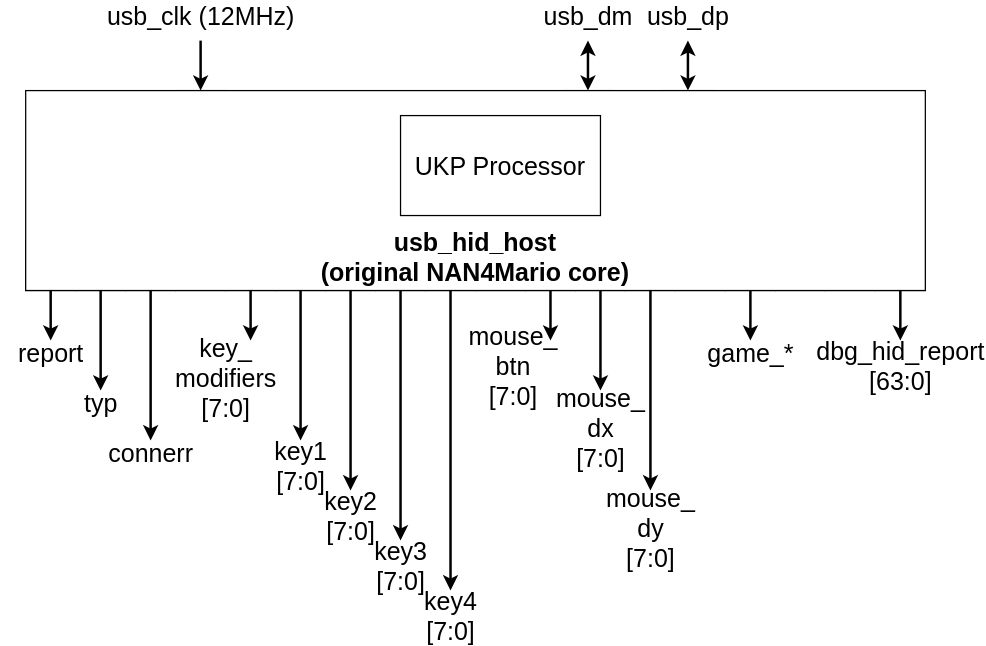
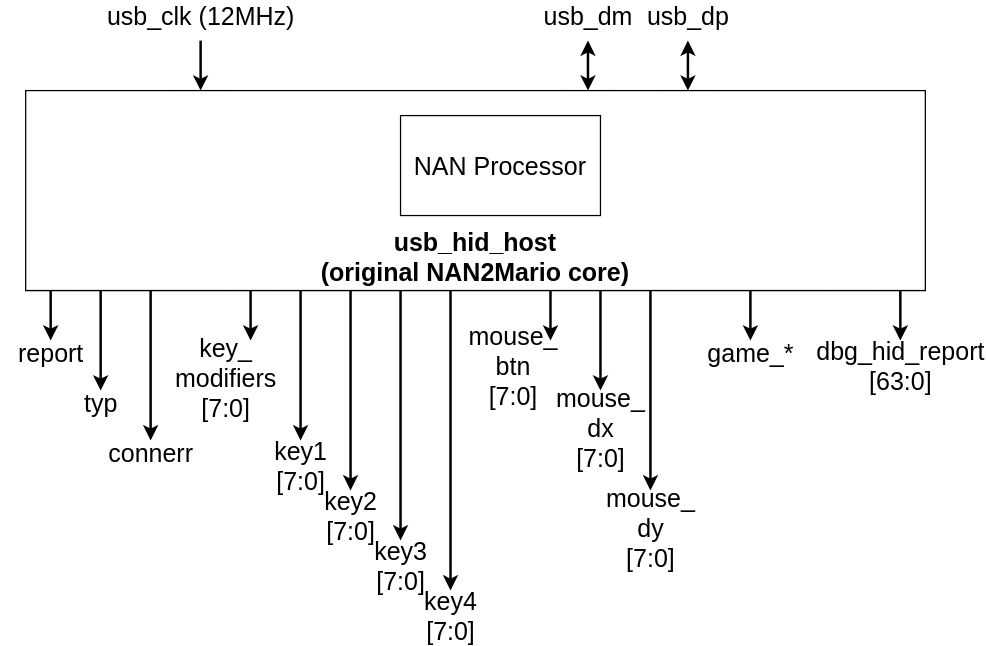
(501, 166) -> (501, 166)
(476, 257) -> (476, 257)
